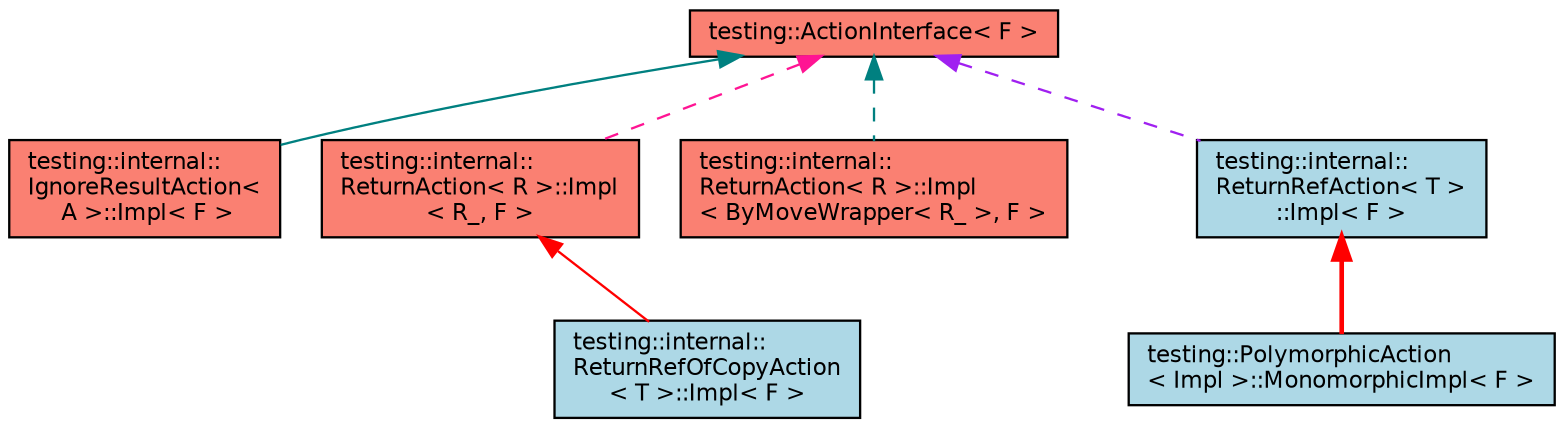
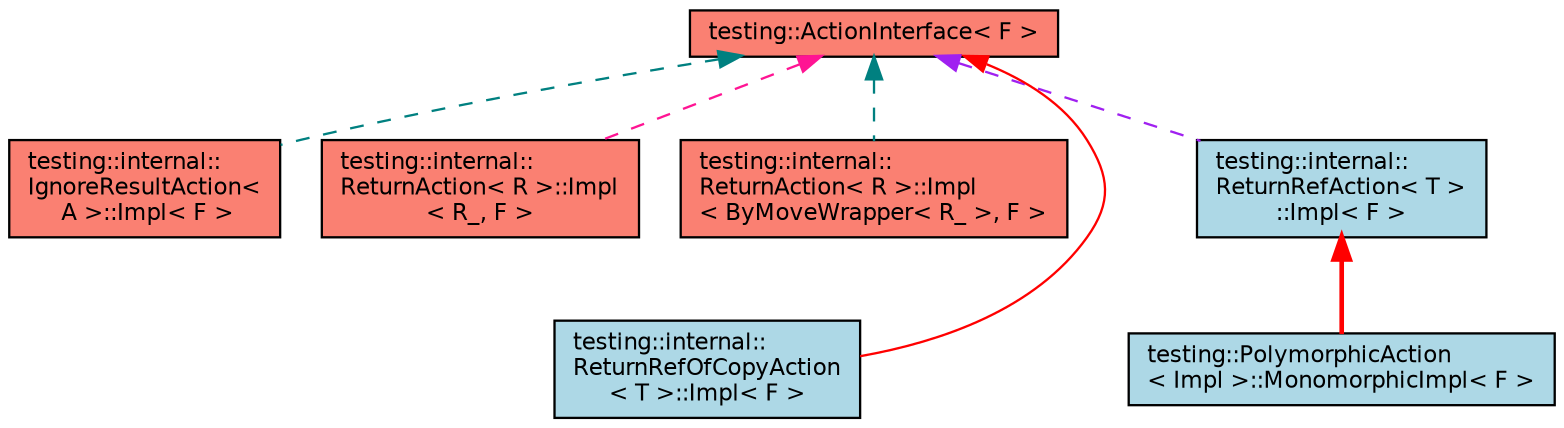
(499, 98) -> (499, 98)
(603, 286) -> (1078, 249)
